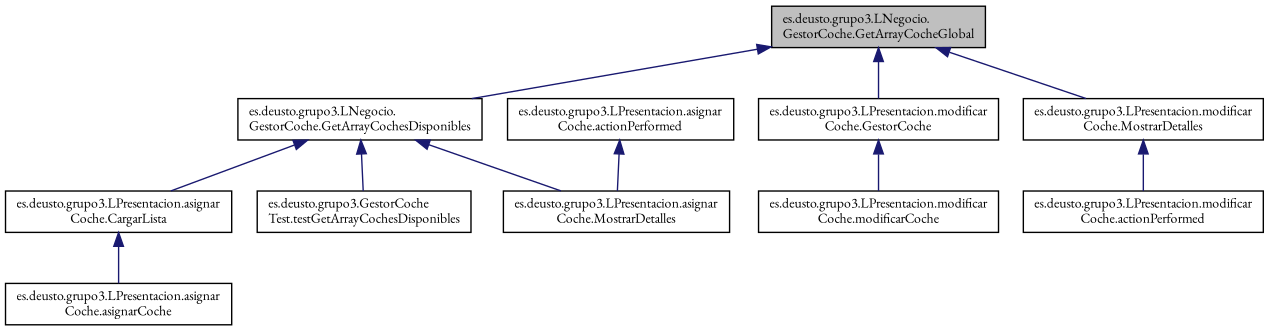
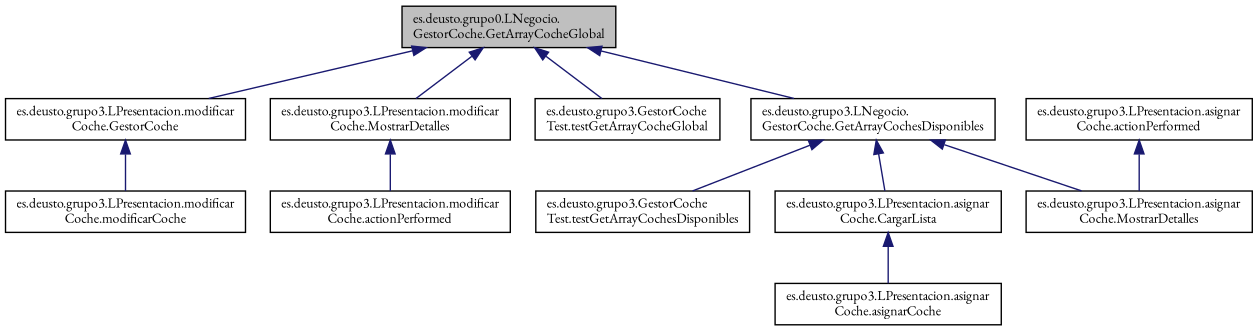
(879, 27) -> (509, 27)
none -> (628, 119)
